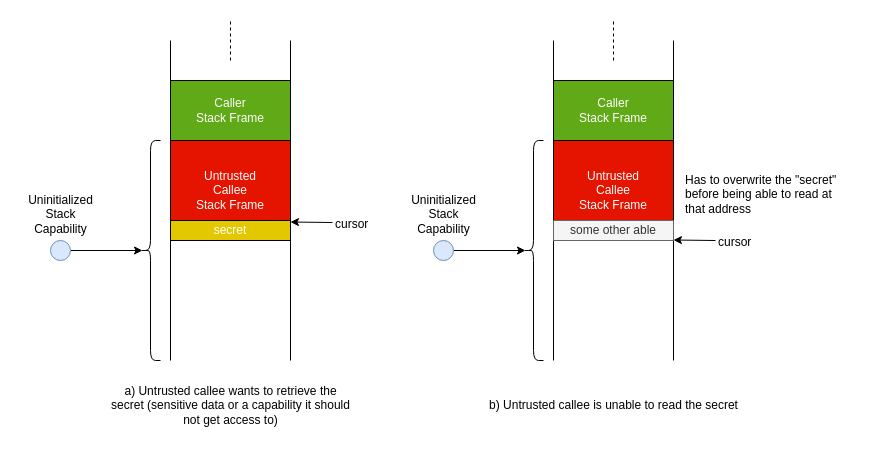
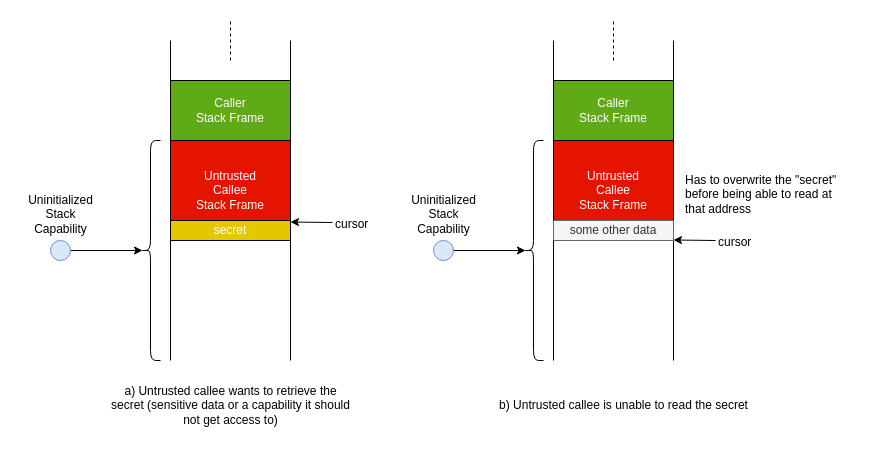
(614, 231) -> (614, 231)
(614, 406) -> (624, 406)
